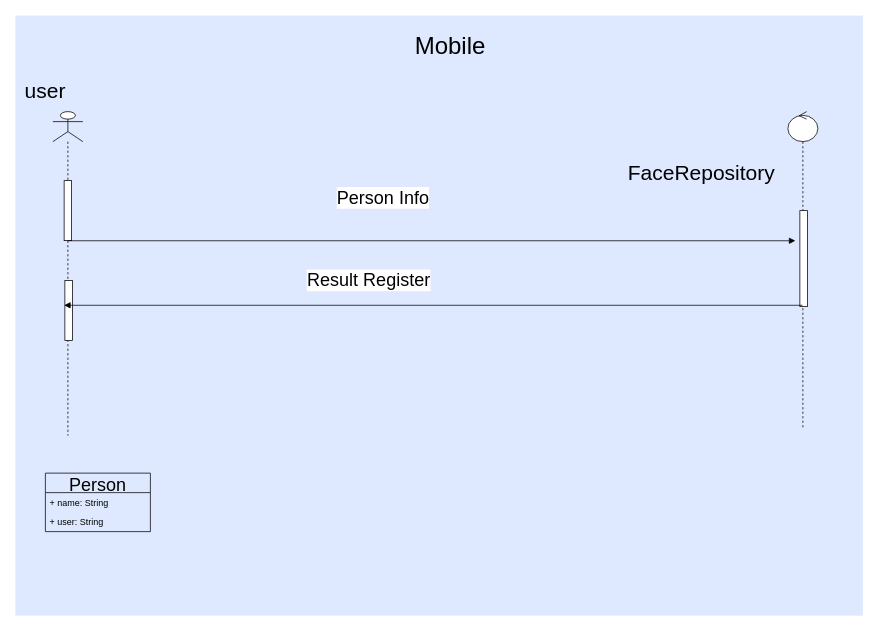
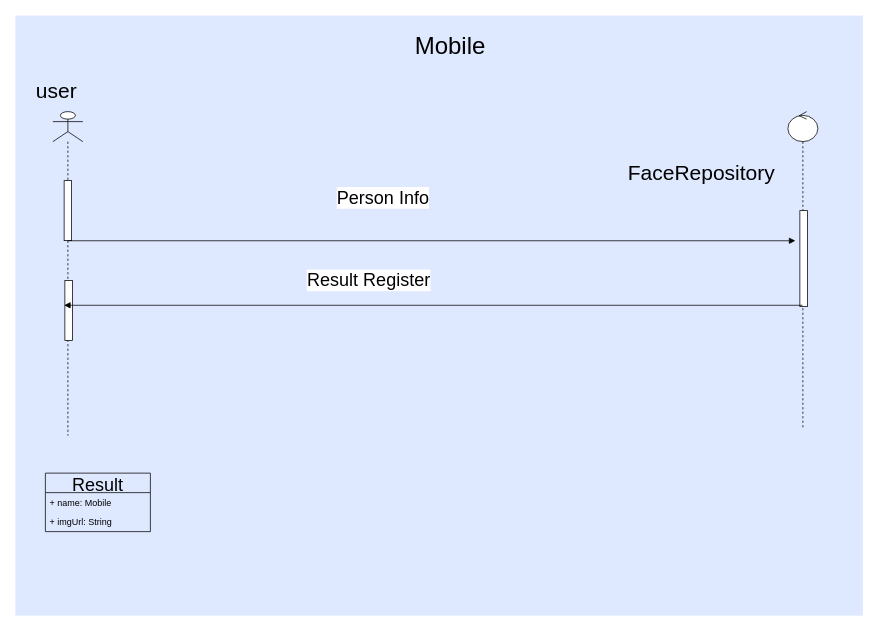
(45, 90) -> (57, 90)
(98, 485) -> (98, 485)
(80, 503) -> (79, 503)
(80, 522) -> (83, 522)
